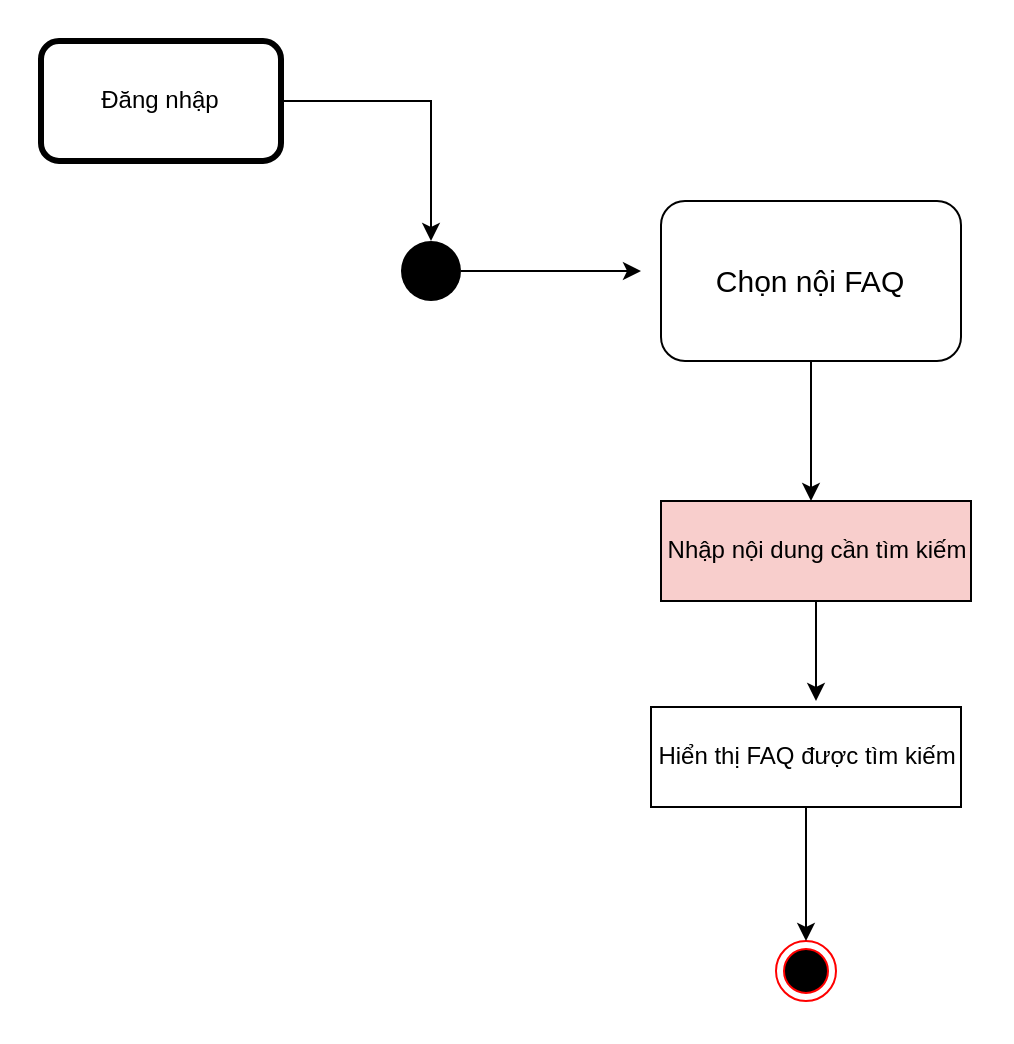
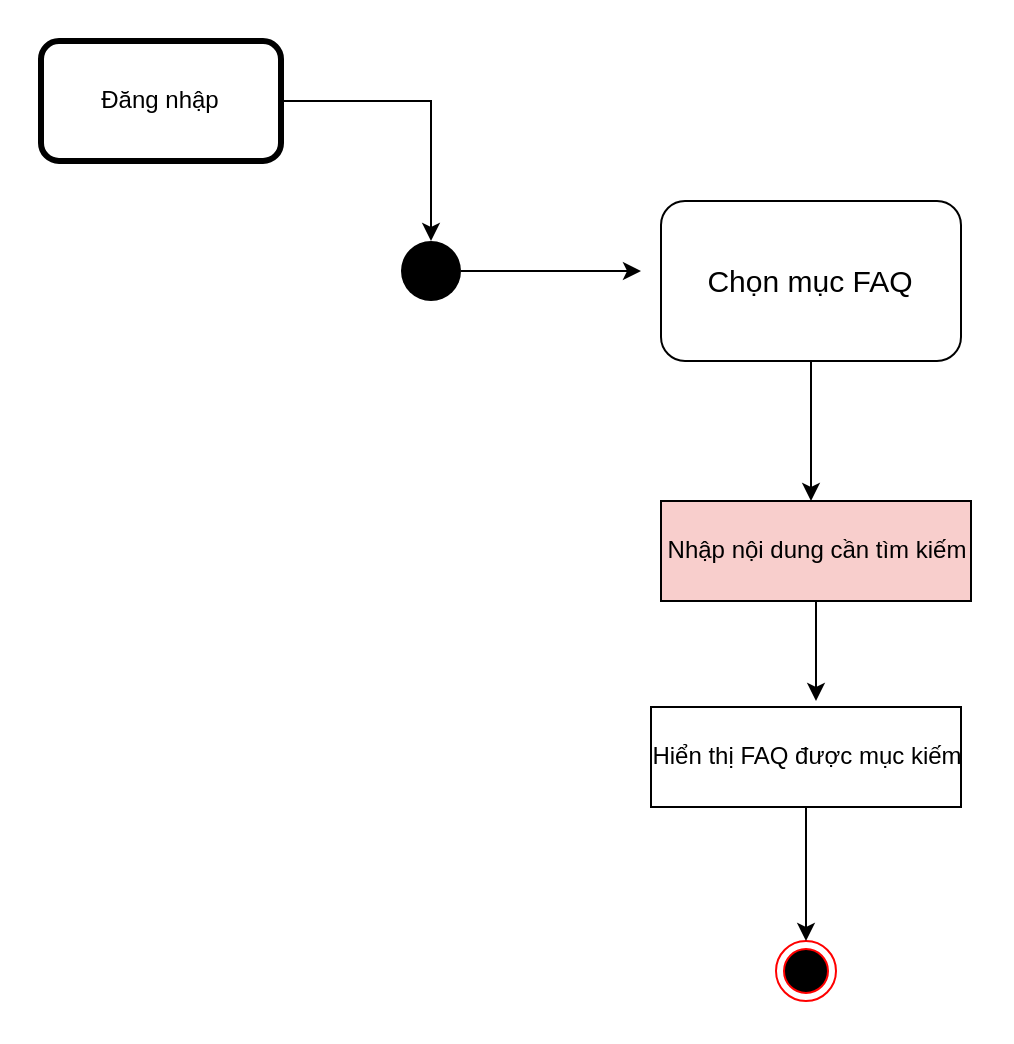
(811, 281) -> (811, 281)
(808, 757) -> (808, 757)
